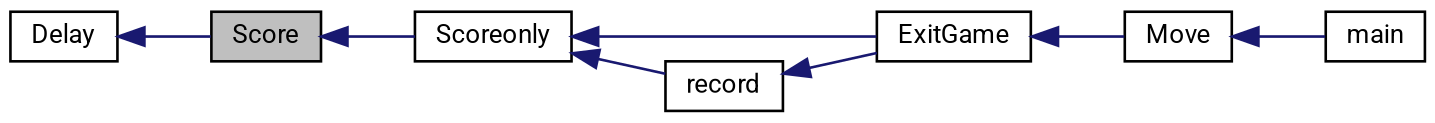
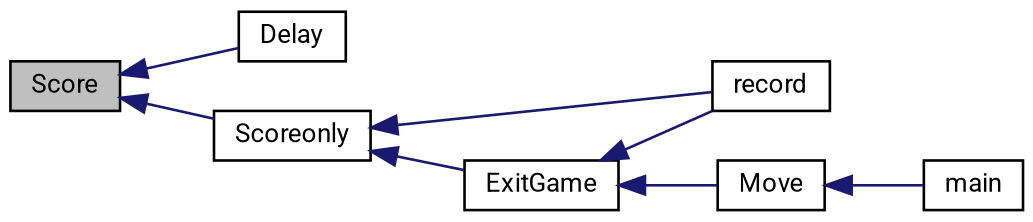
(178, 37) -> (192, 58)
(843, 60) -> (669, 130)
